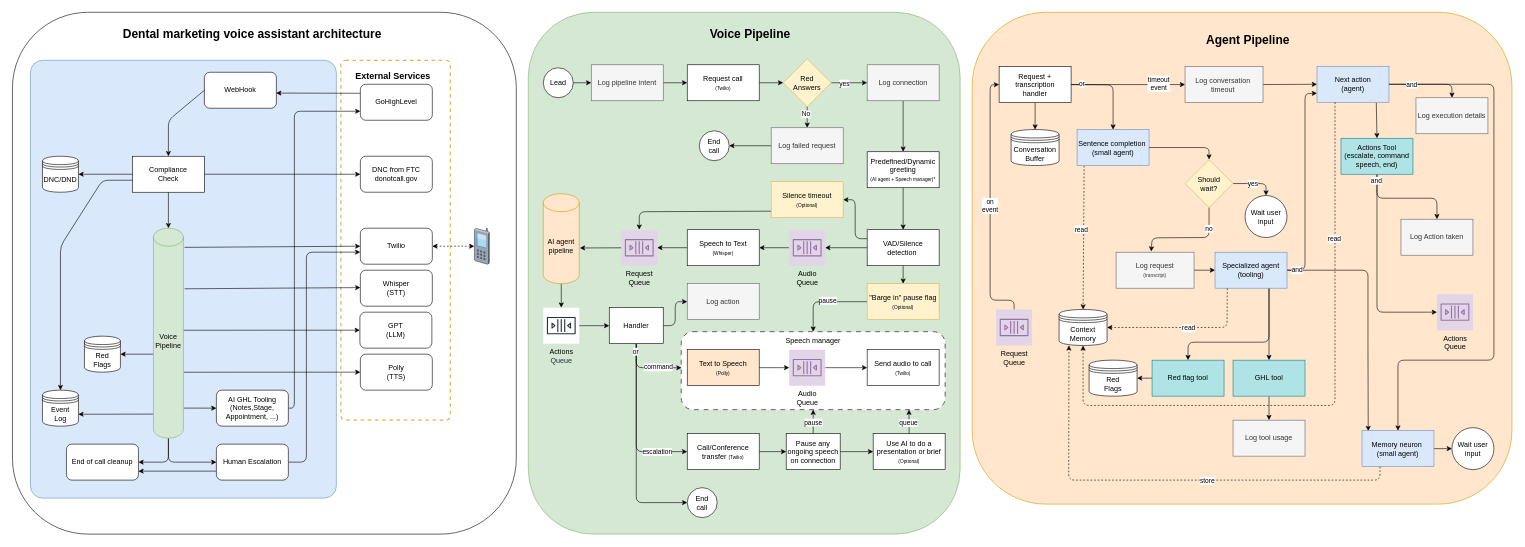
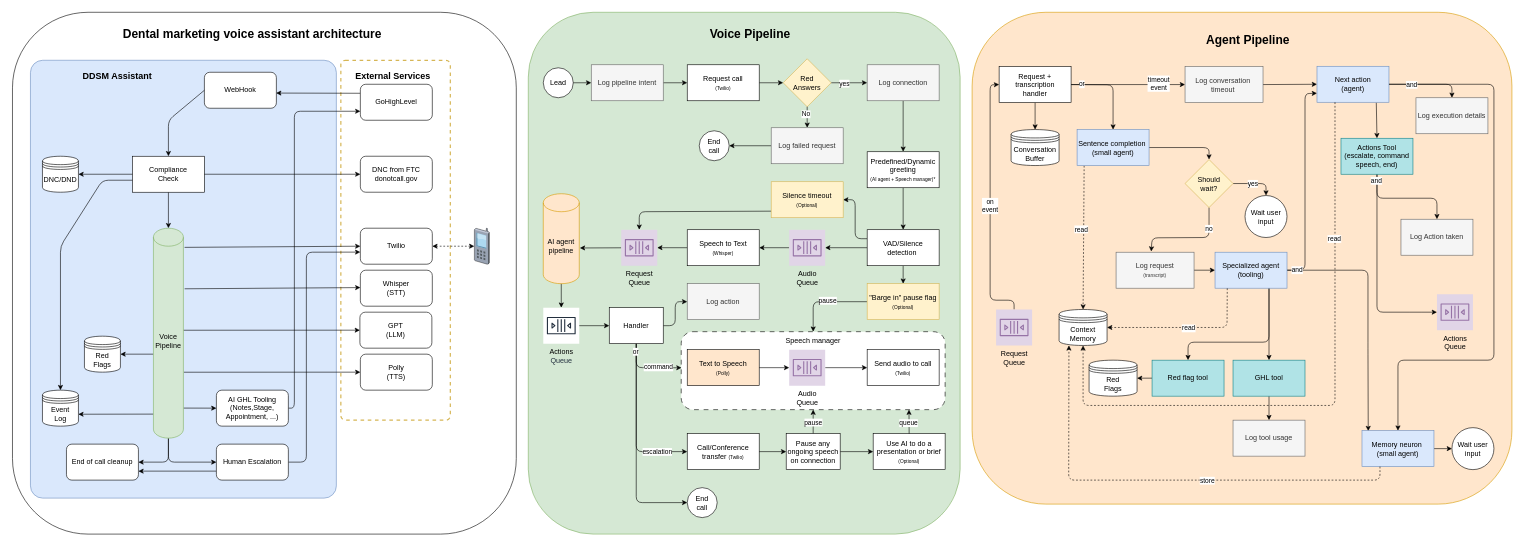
none -> (117, 75)
